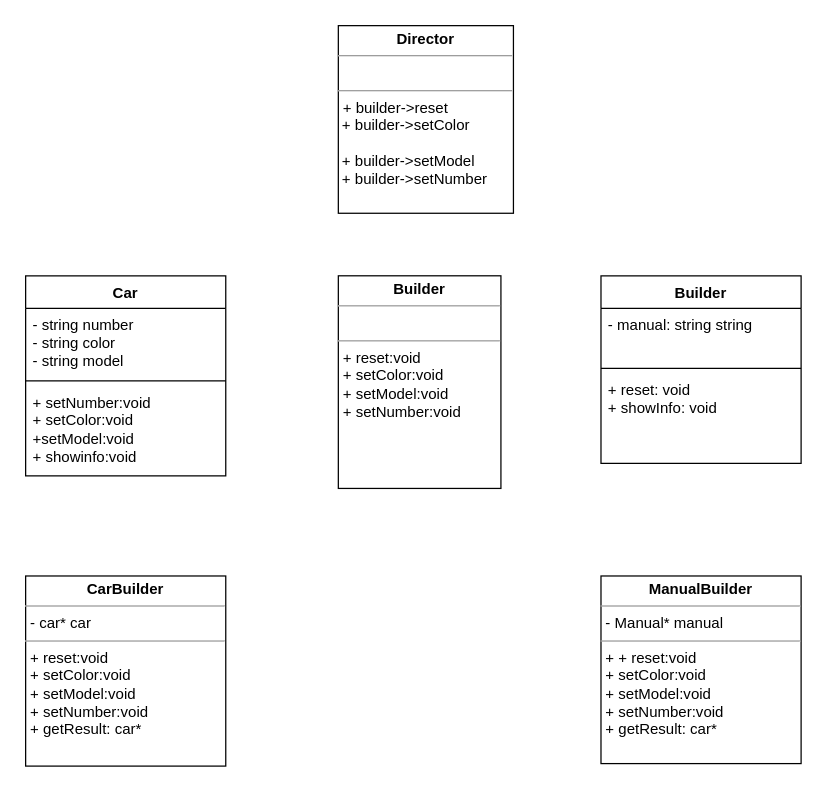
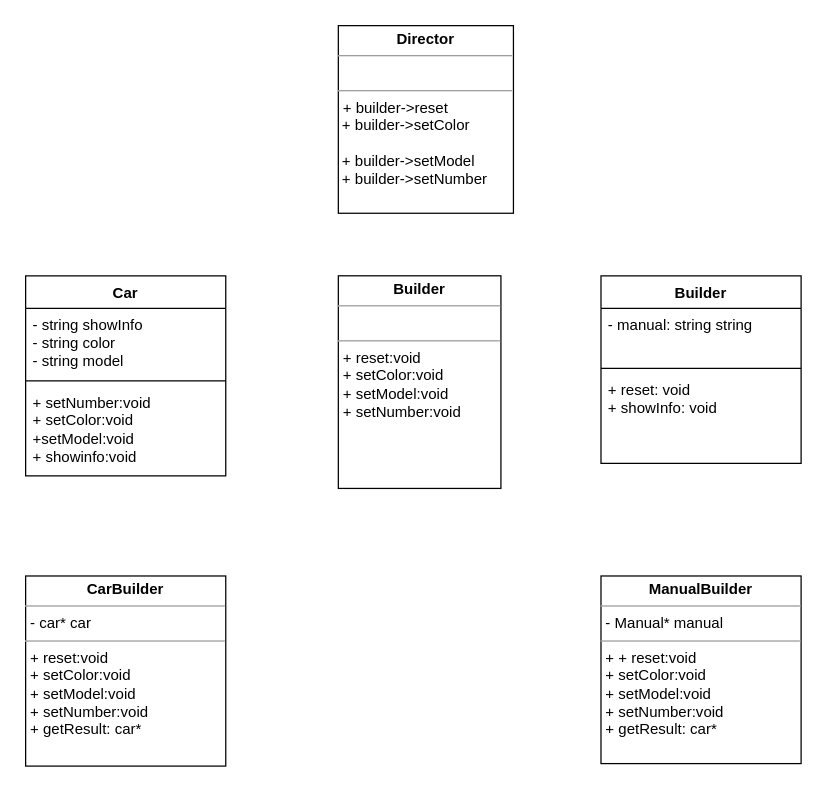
(90, 344) -> (99, 344)
